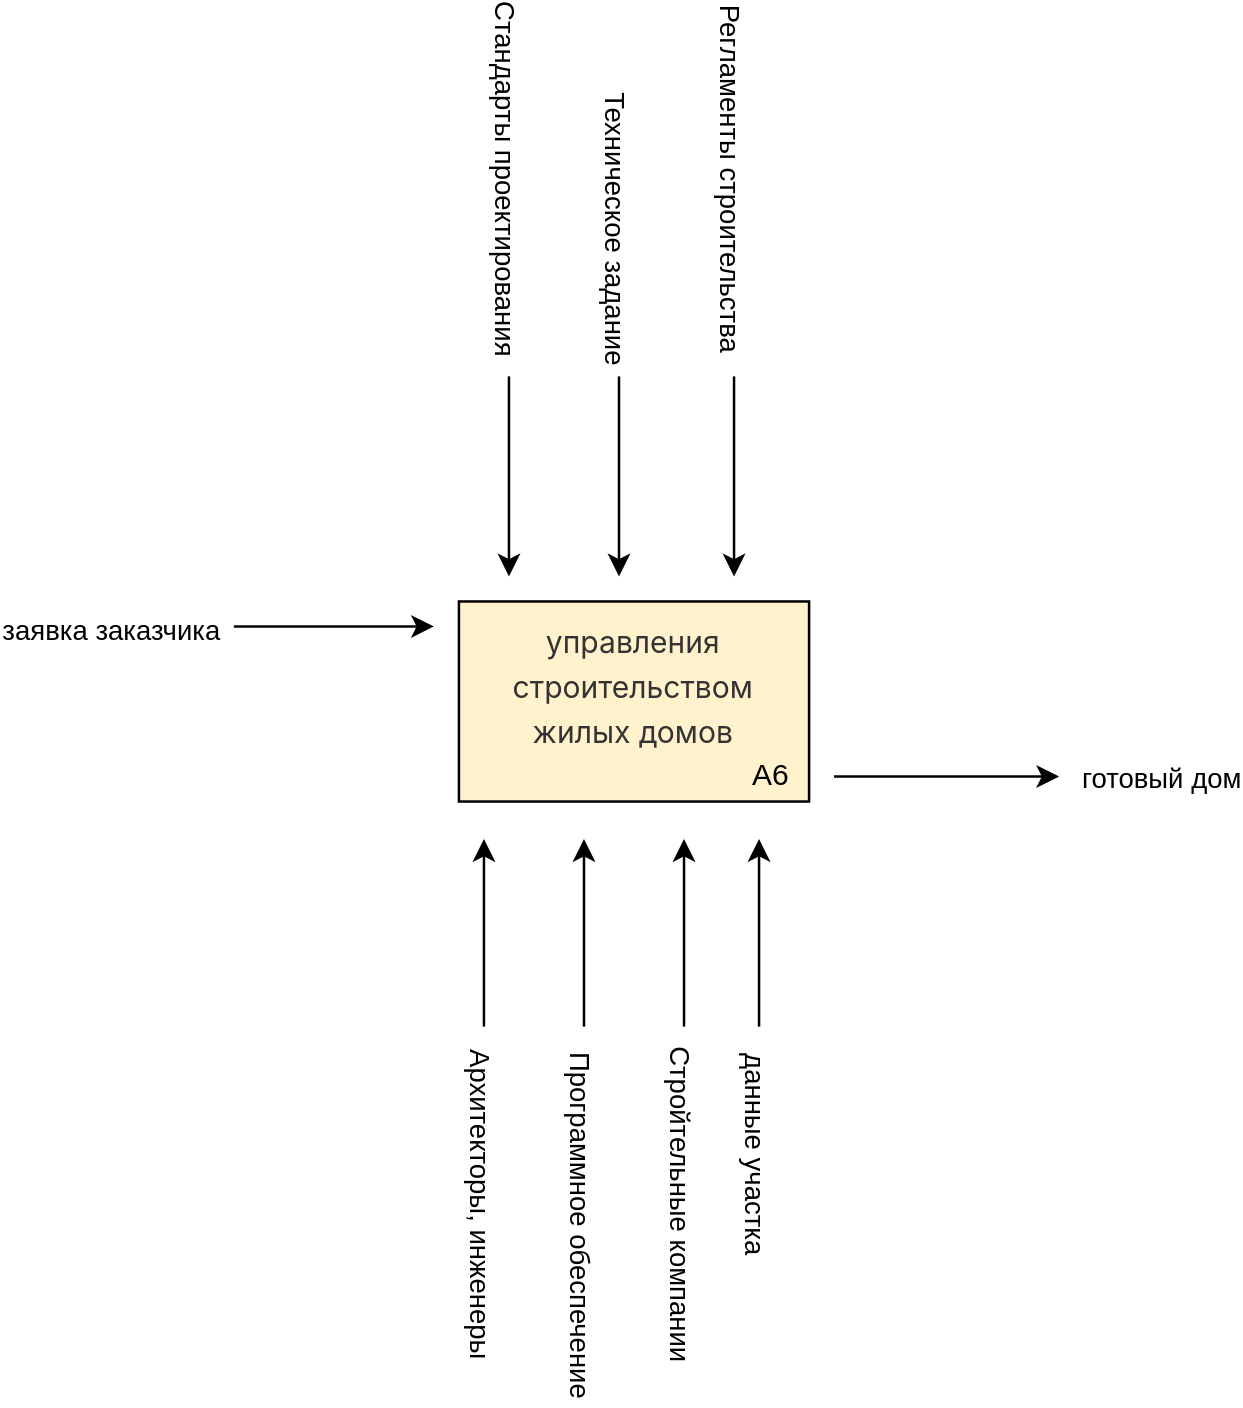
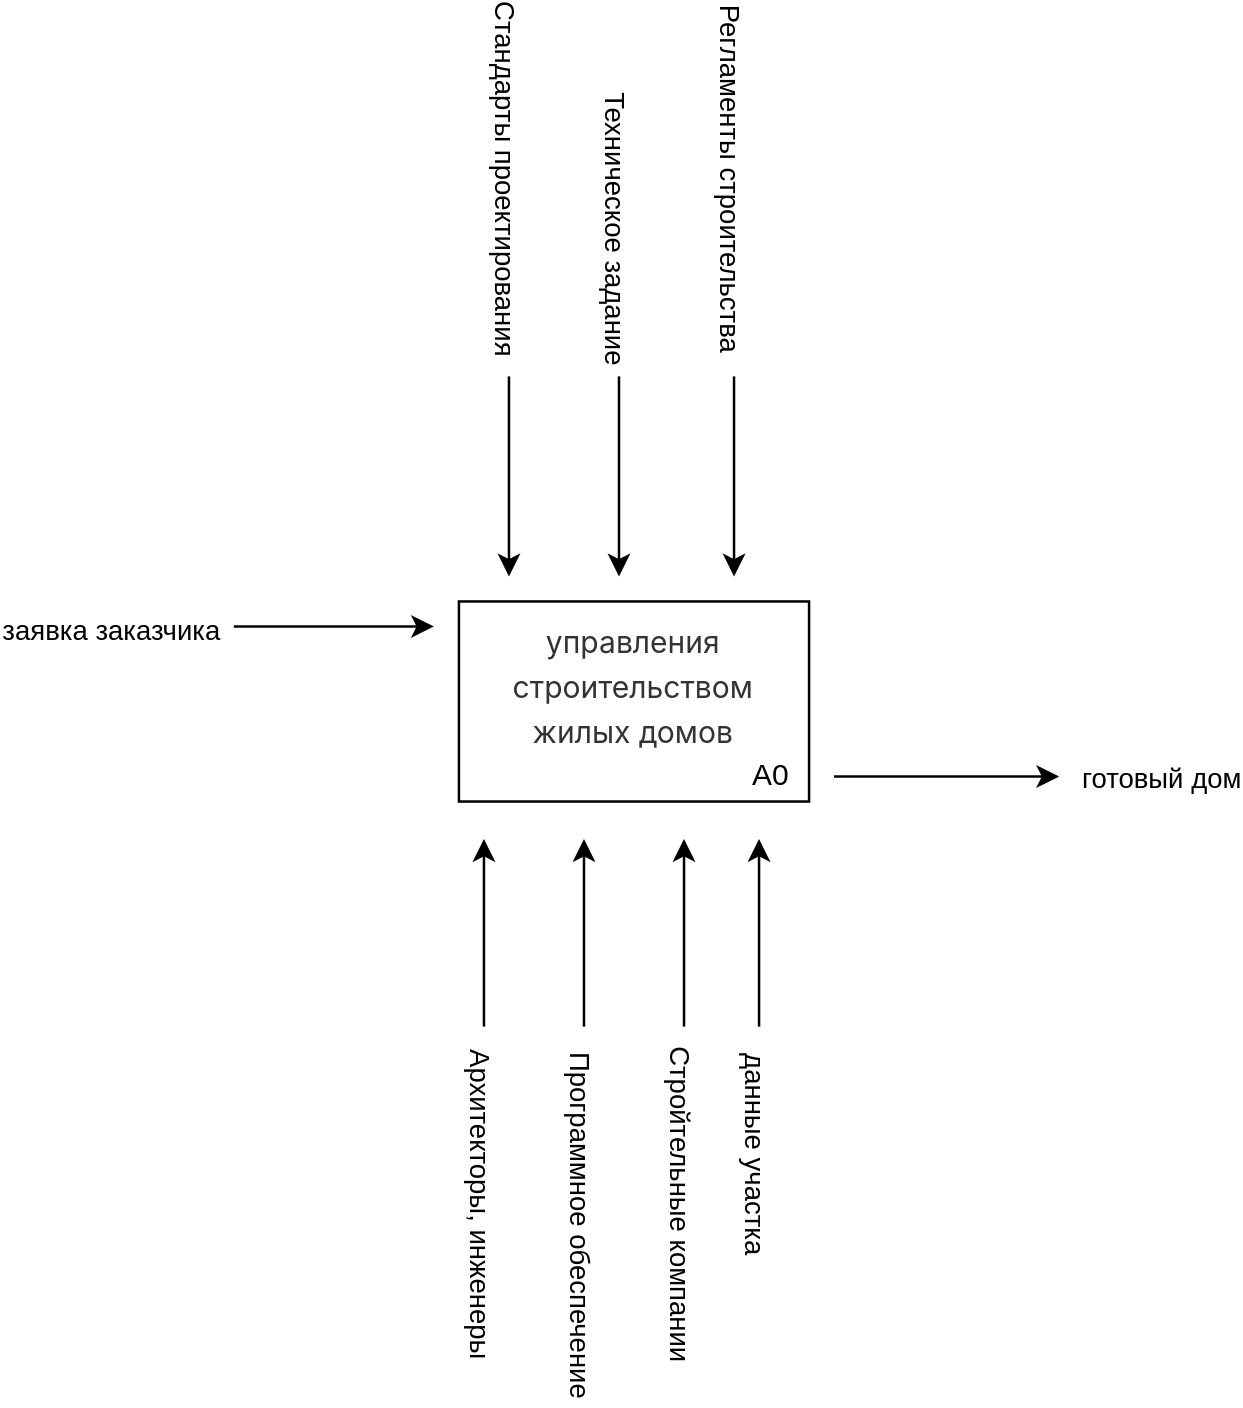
(634, 701) -> (634, 701)
(771, 776) -> (771, 776)
